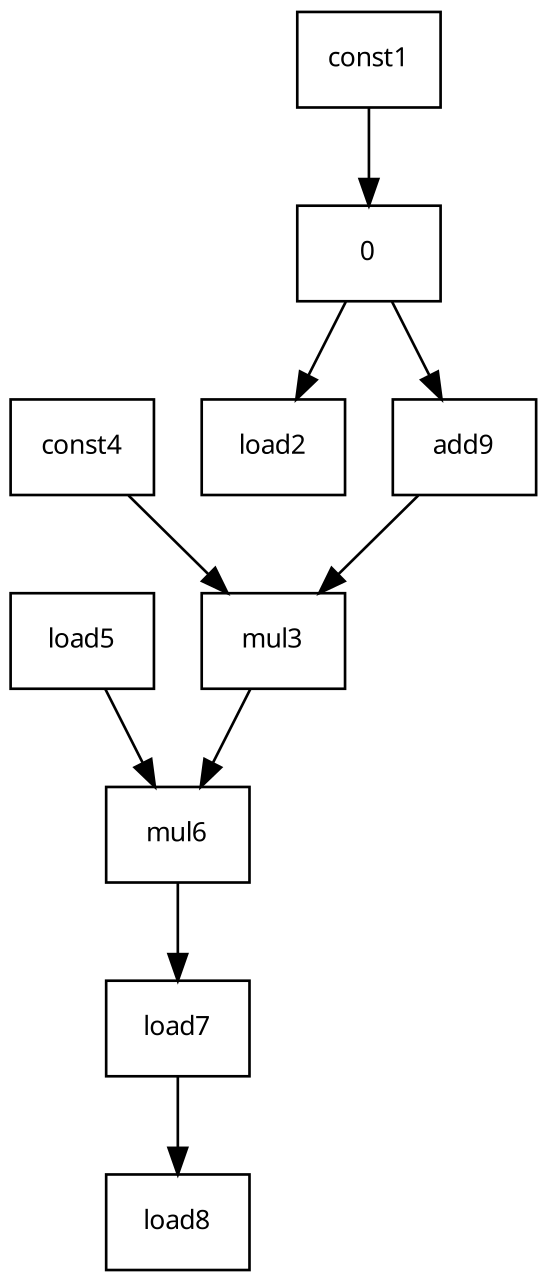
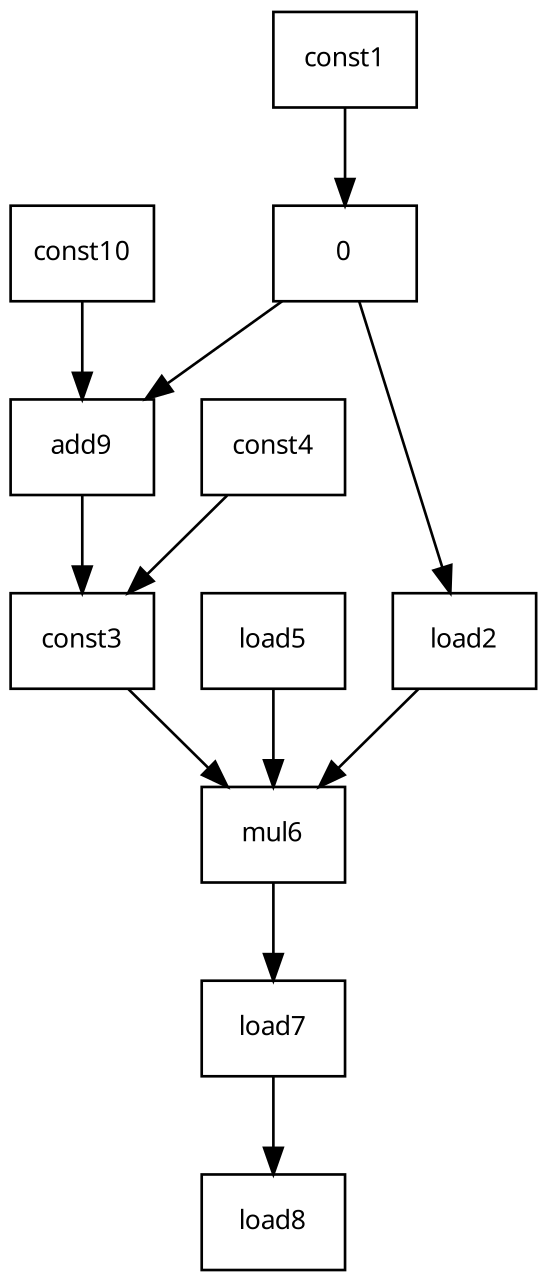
none -> (82, 253)
(273, 641) -> (82, 641)
none -> (378, 729)
